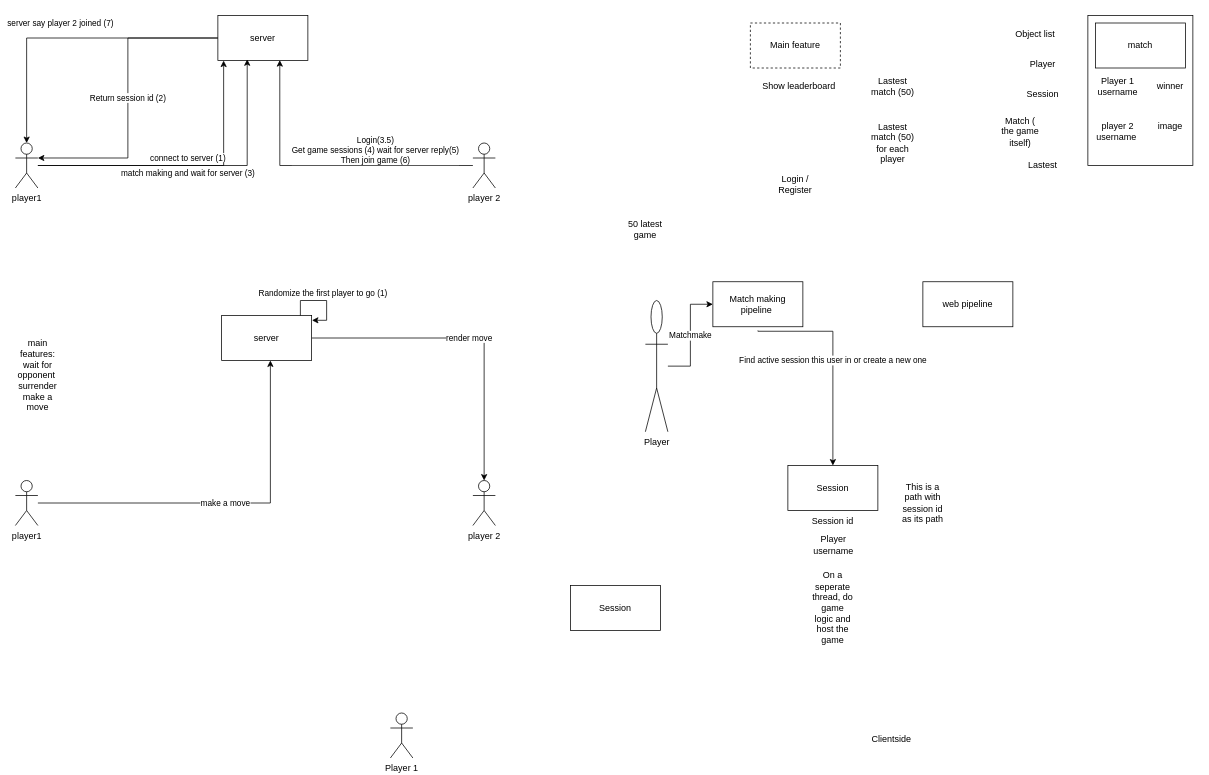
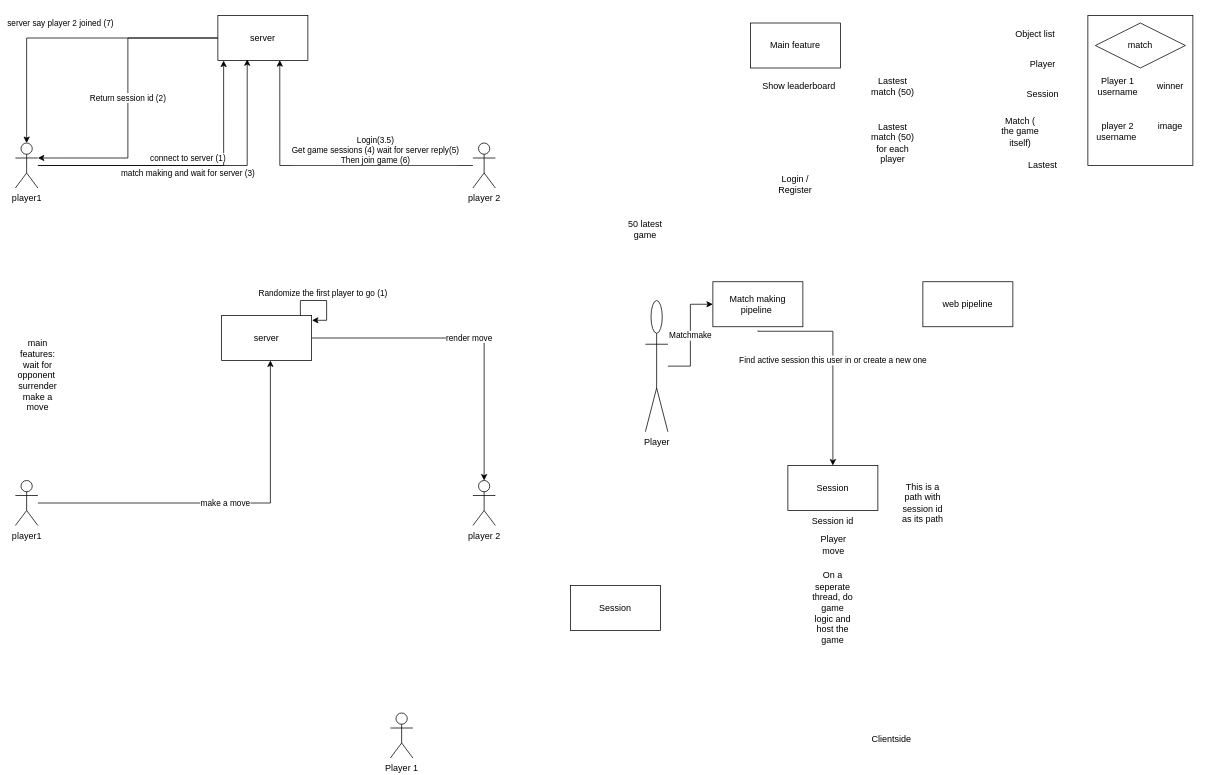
(795, 45) -> (795, 45)
(1140, 45) -> (1140, 45)
(834, 545) -> (834, 545)
